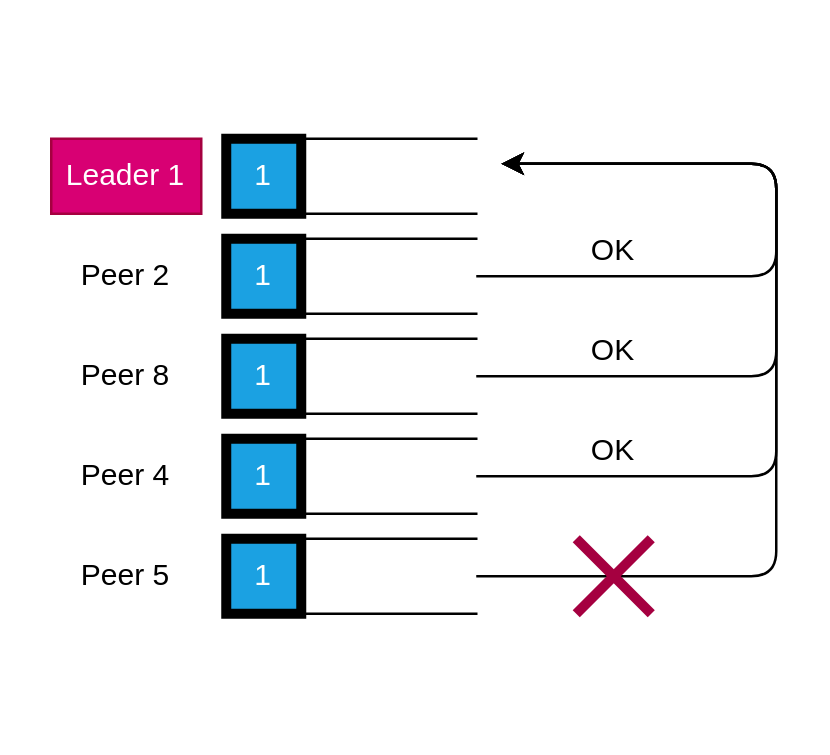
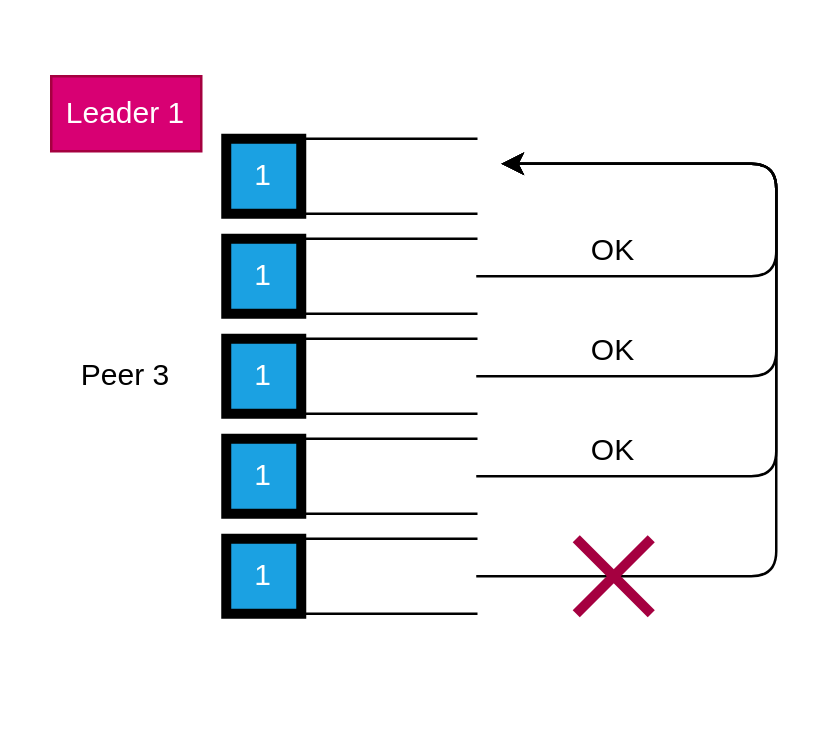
(126, 176) -> (126, 114)
(126, 276) -> none
(126, 376) -> (126, 376)
(126, 476) -> none
(126, 576) -> none
